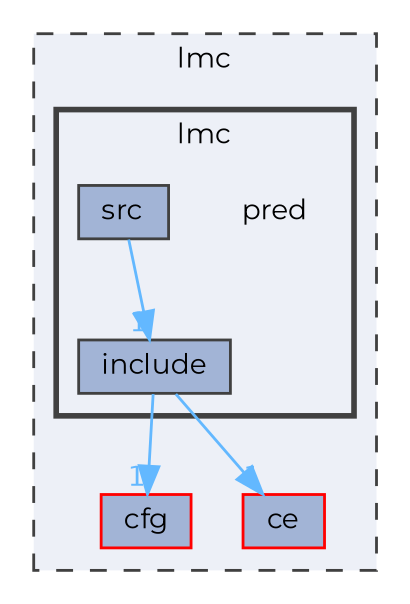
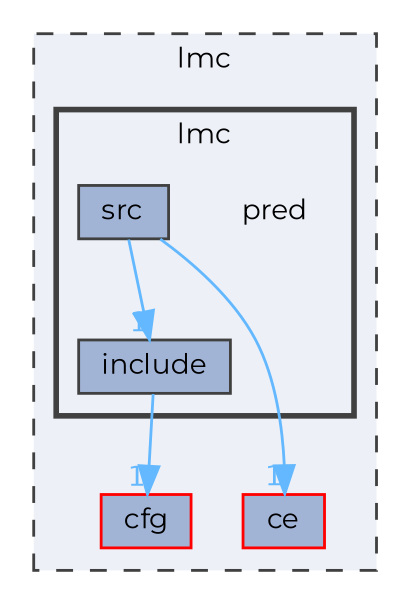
(210, 433) -> (253, 335)
